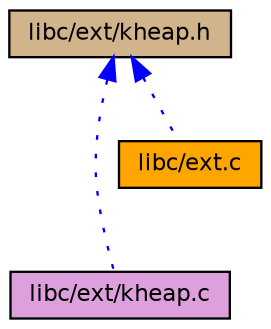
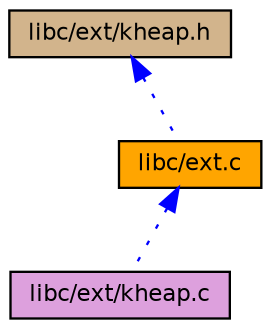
(96, 177) -> (149, 240)
